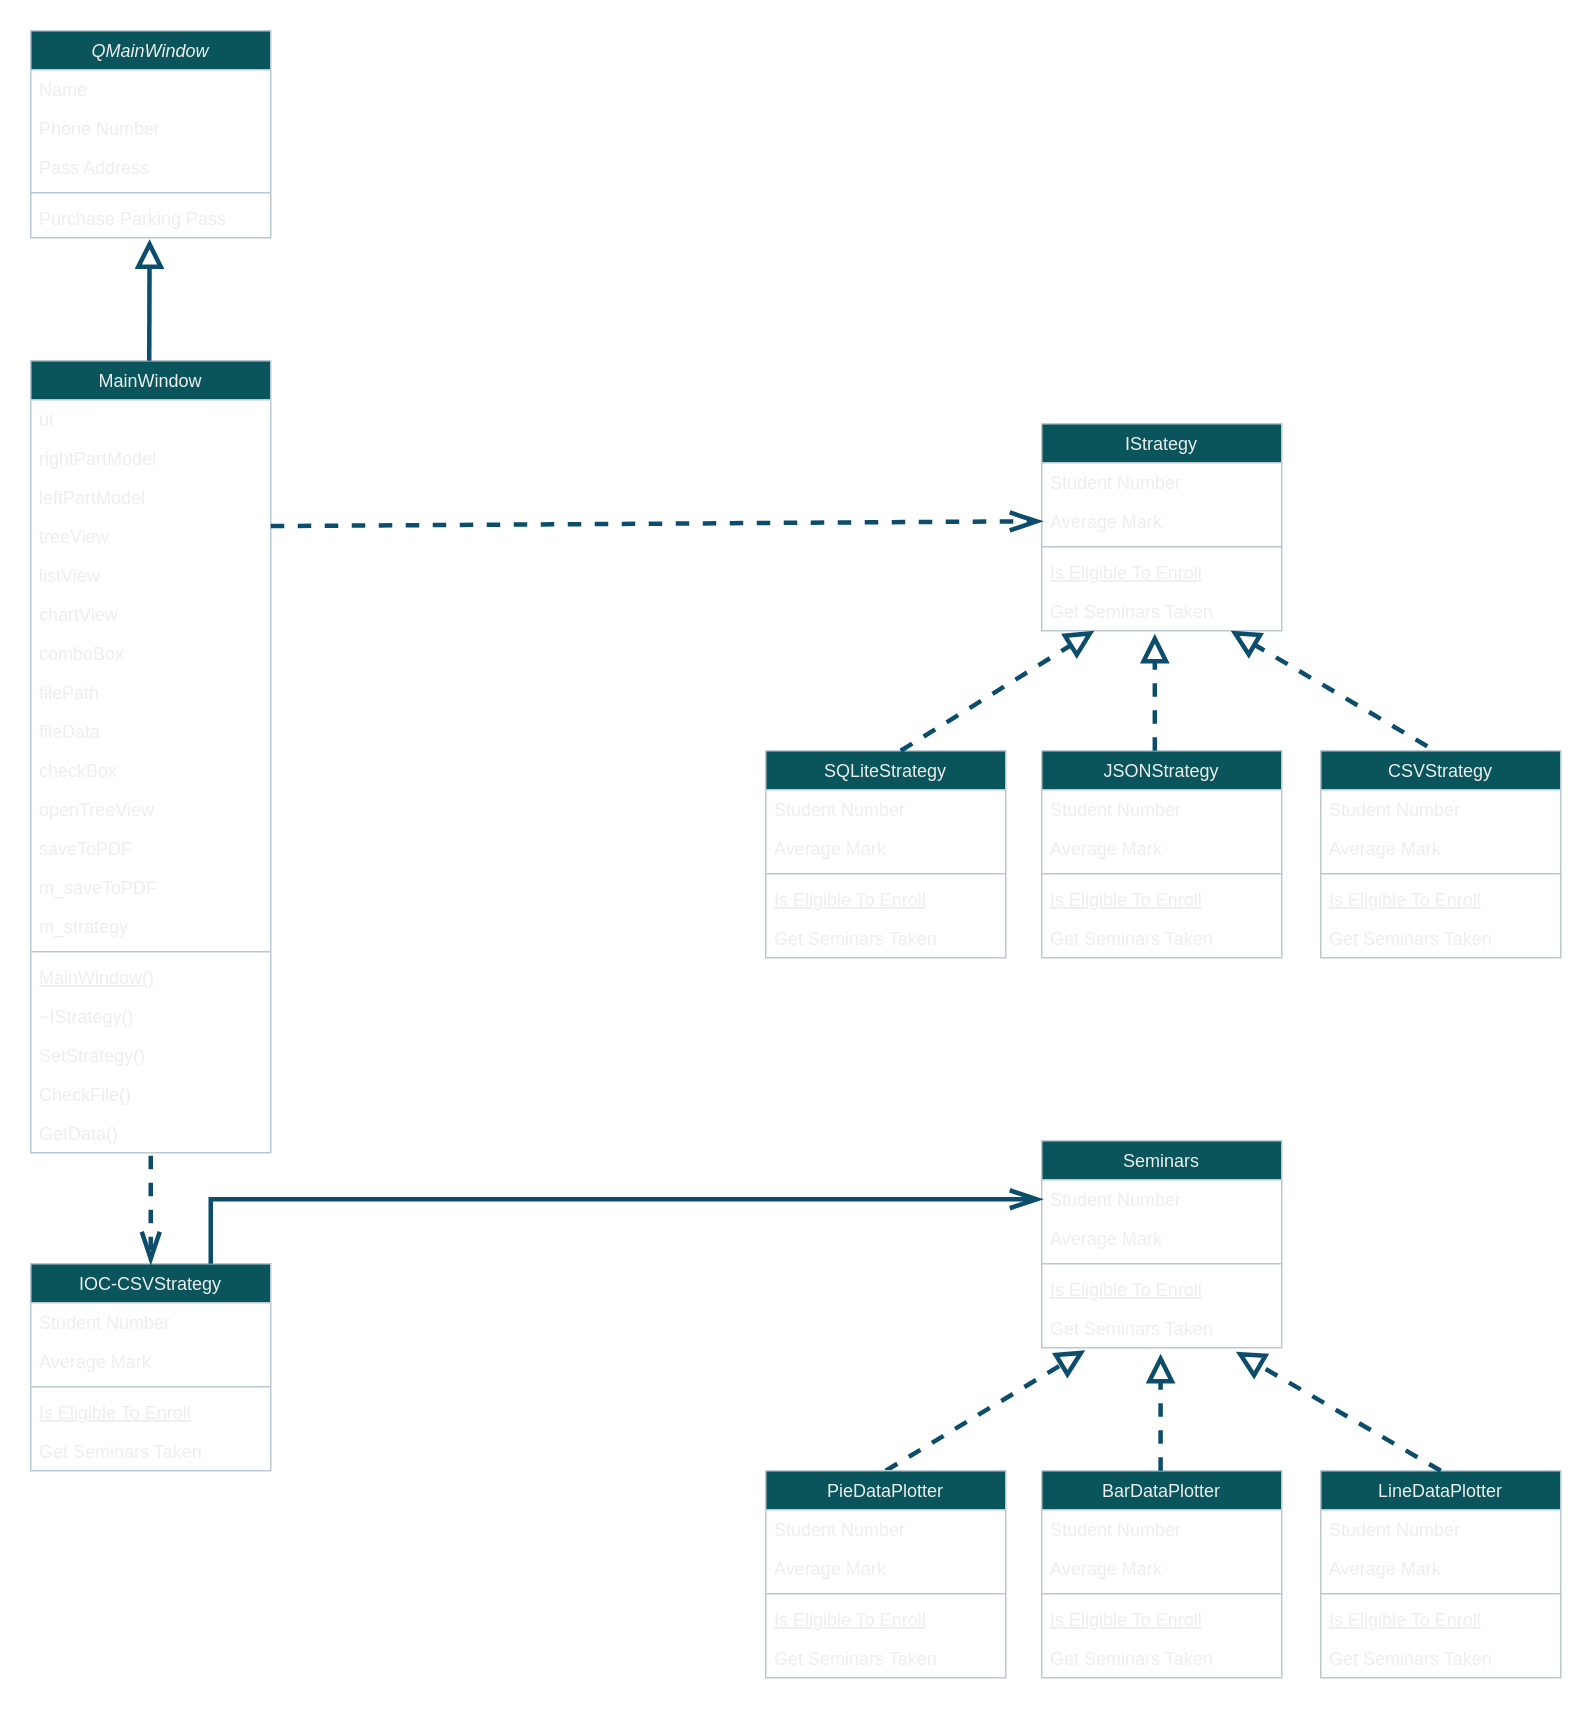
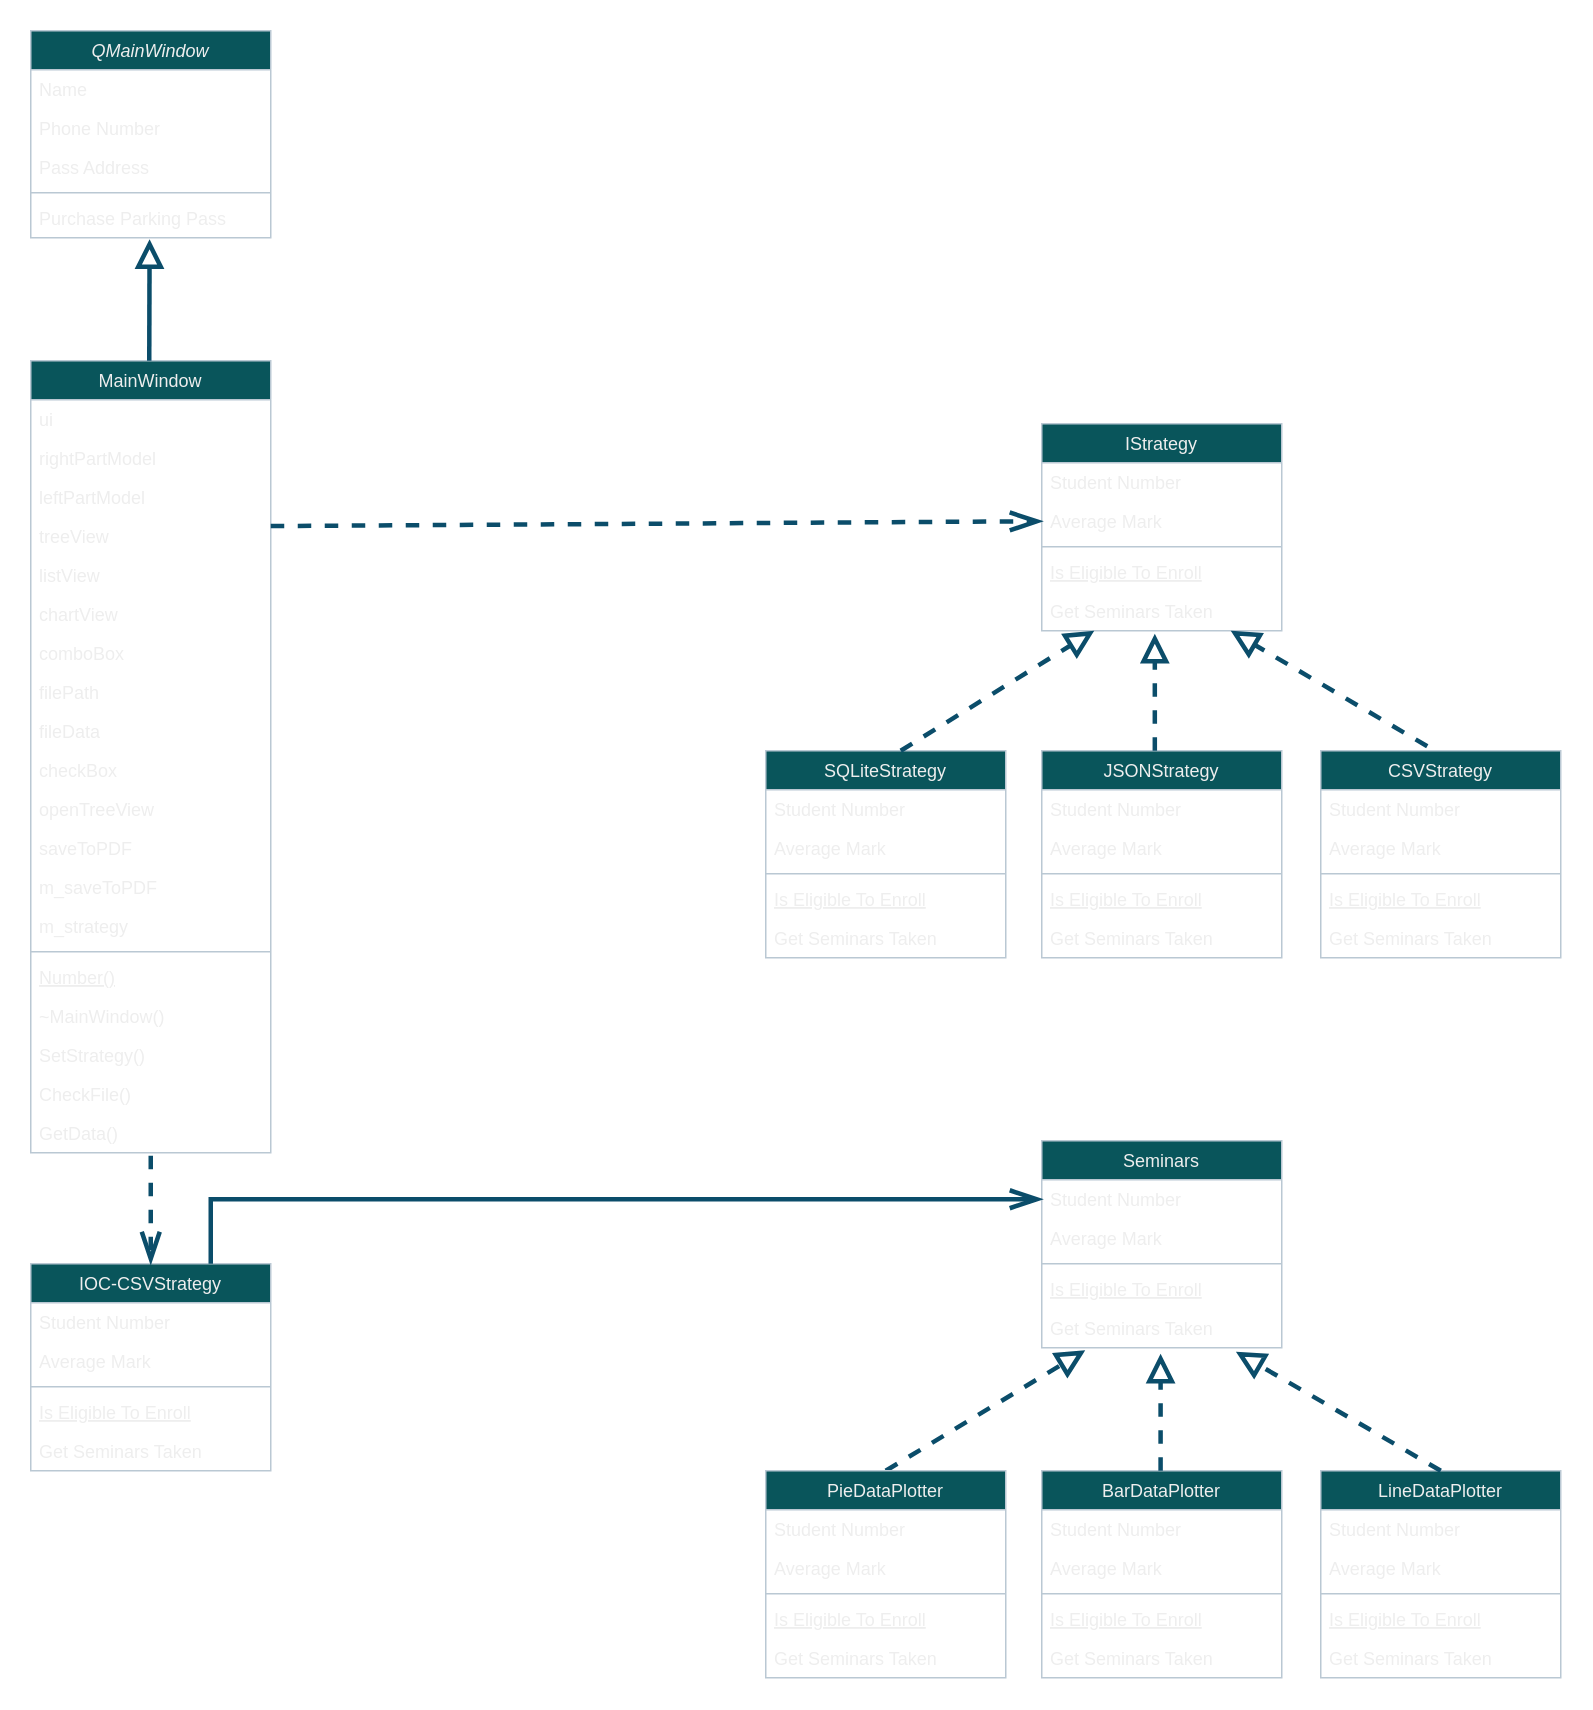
(95, 978) -> (79, 978)
(99, 1017) -> (100, 1017)
